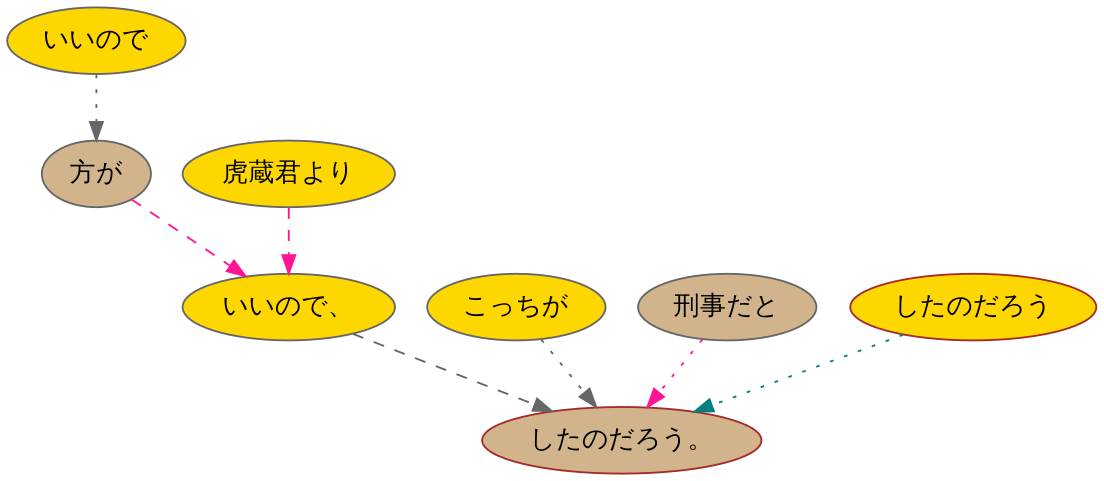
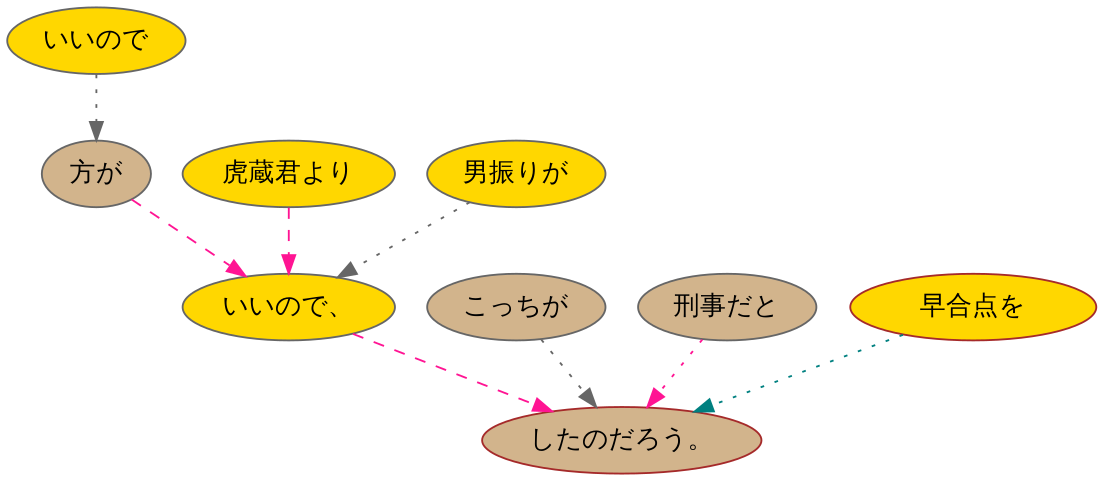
none -> (516, 174)
(516, 307) -> (516, 307)
(973, 307) -> (973, 307)
(444, 369) -> (444, 369)
